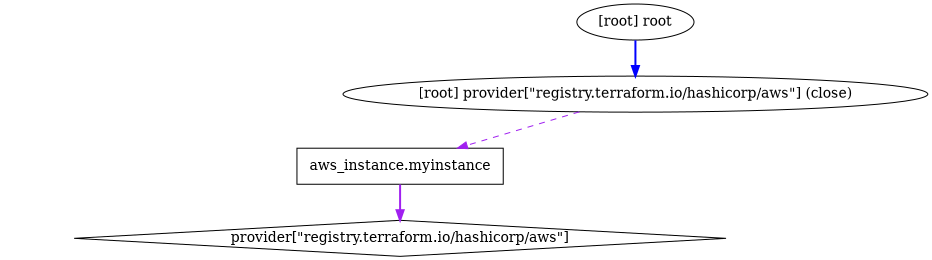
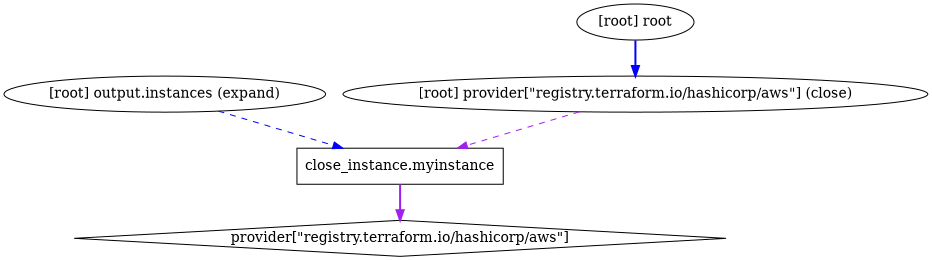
none -> (165, 94)
(400, 166) -> (400, 166)
